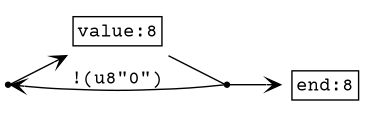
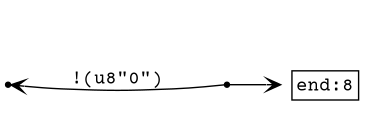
(117, 31) -> none
